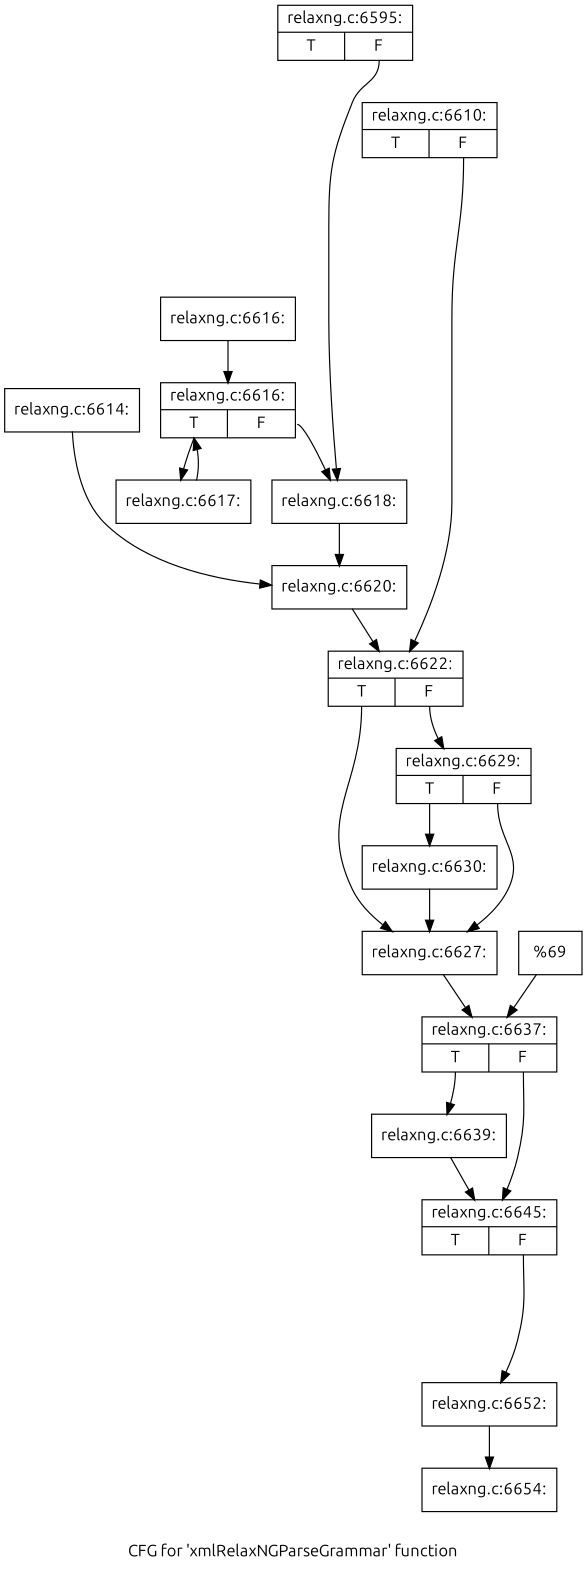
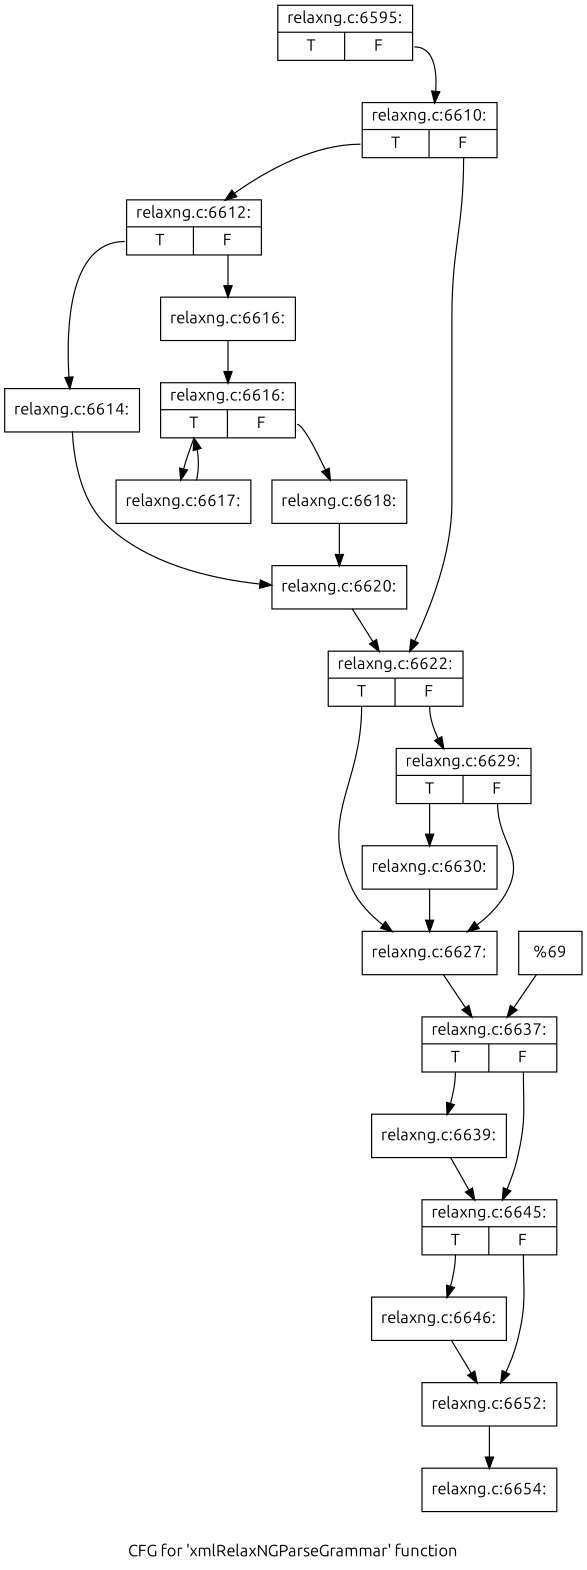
none -> (194, 227)
(329, 258) -> (434, 64)
none -> (439, 1319)
